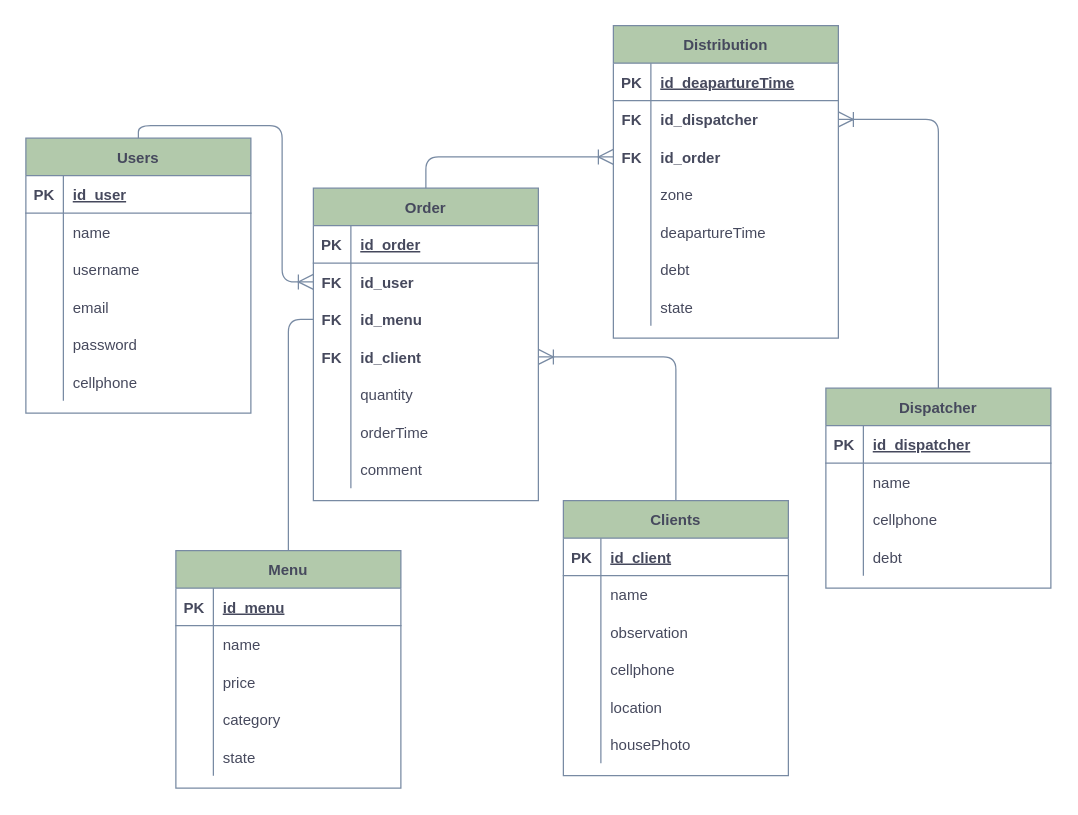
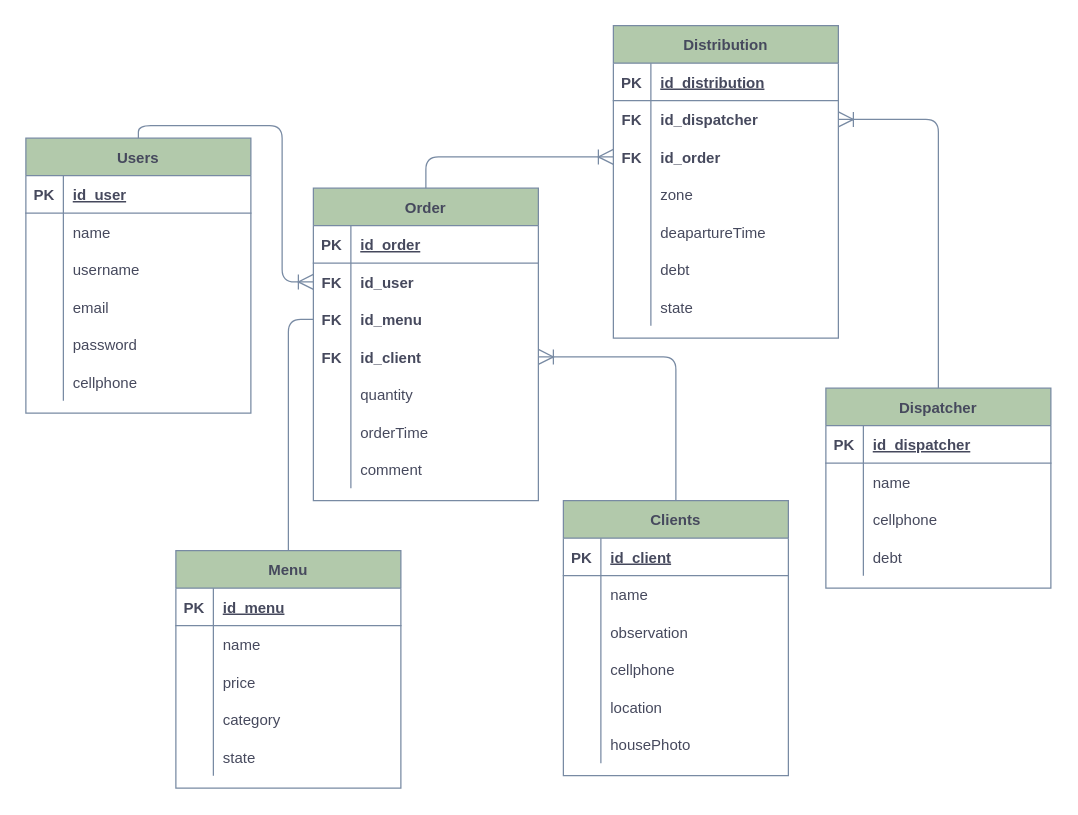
(728, 83) -> (715, 83)
